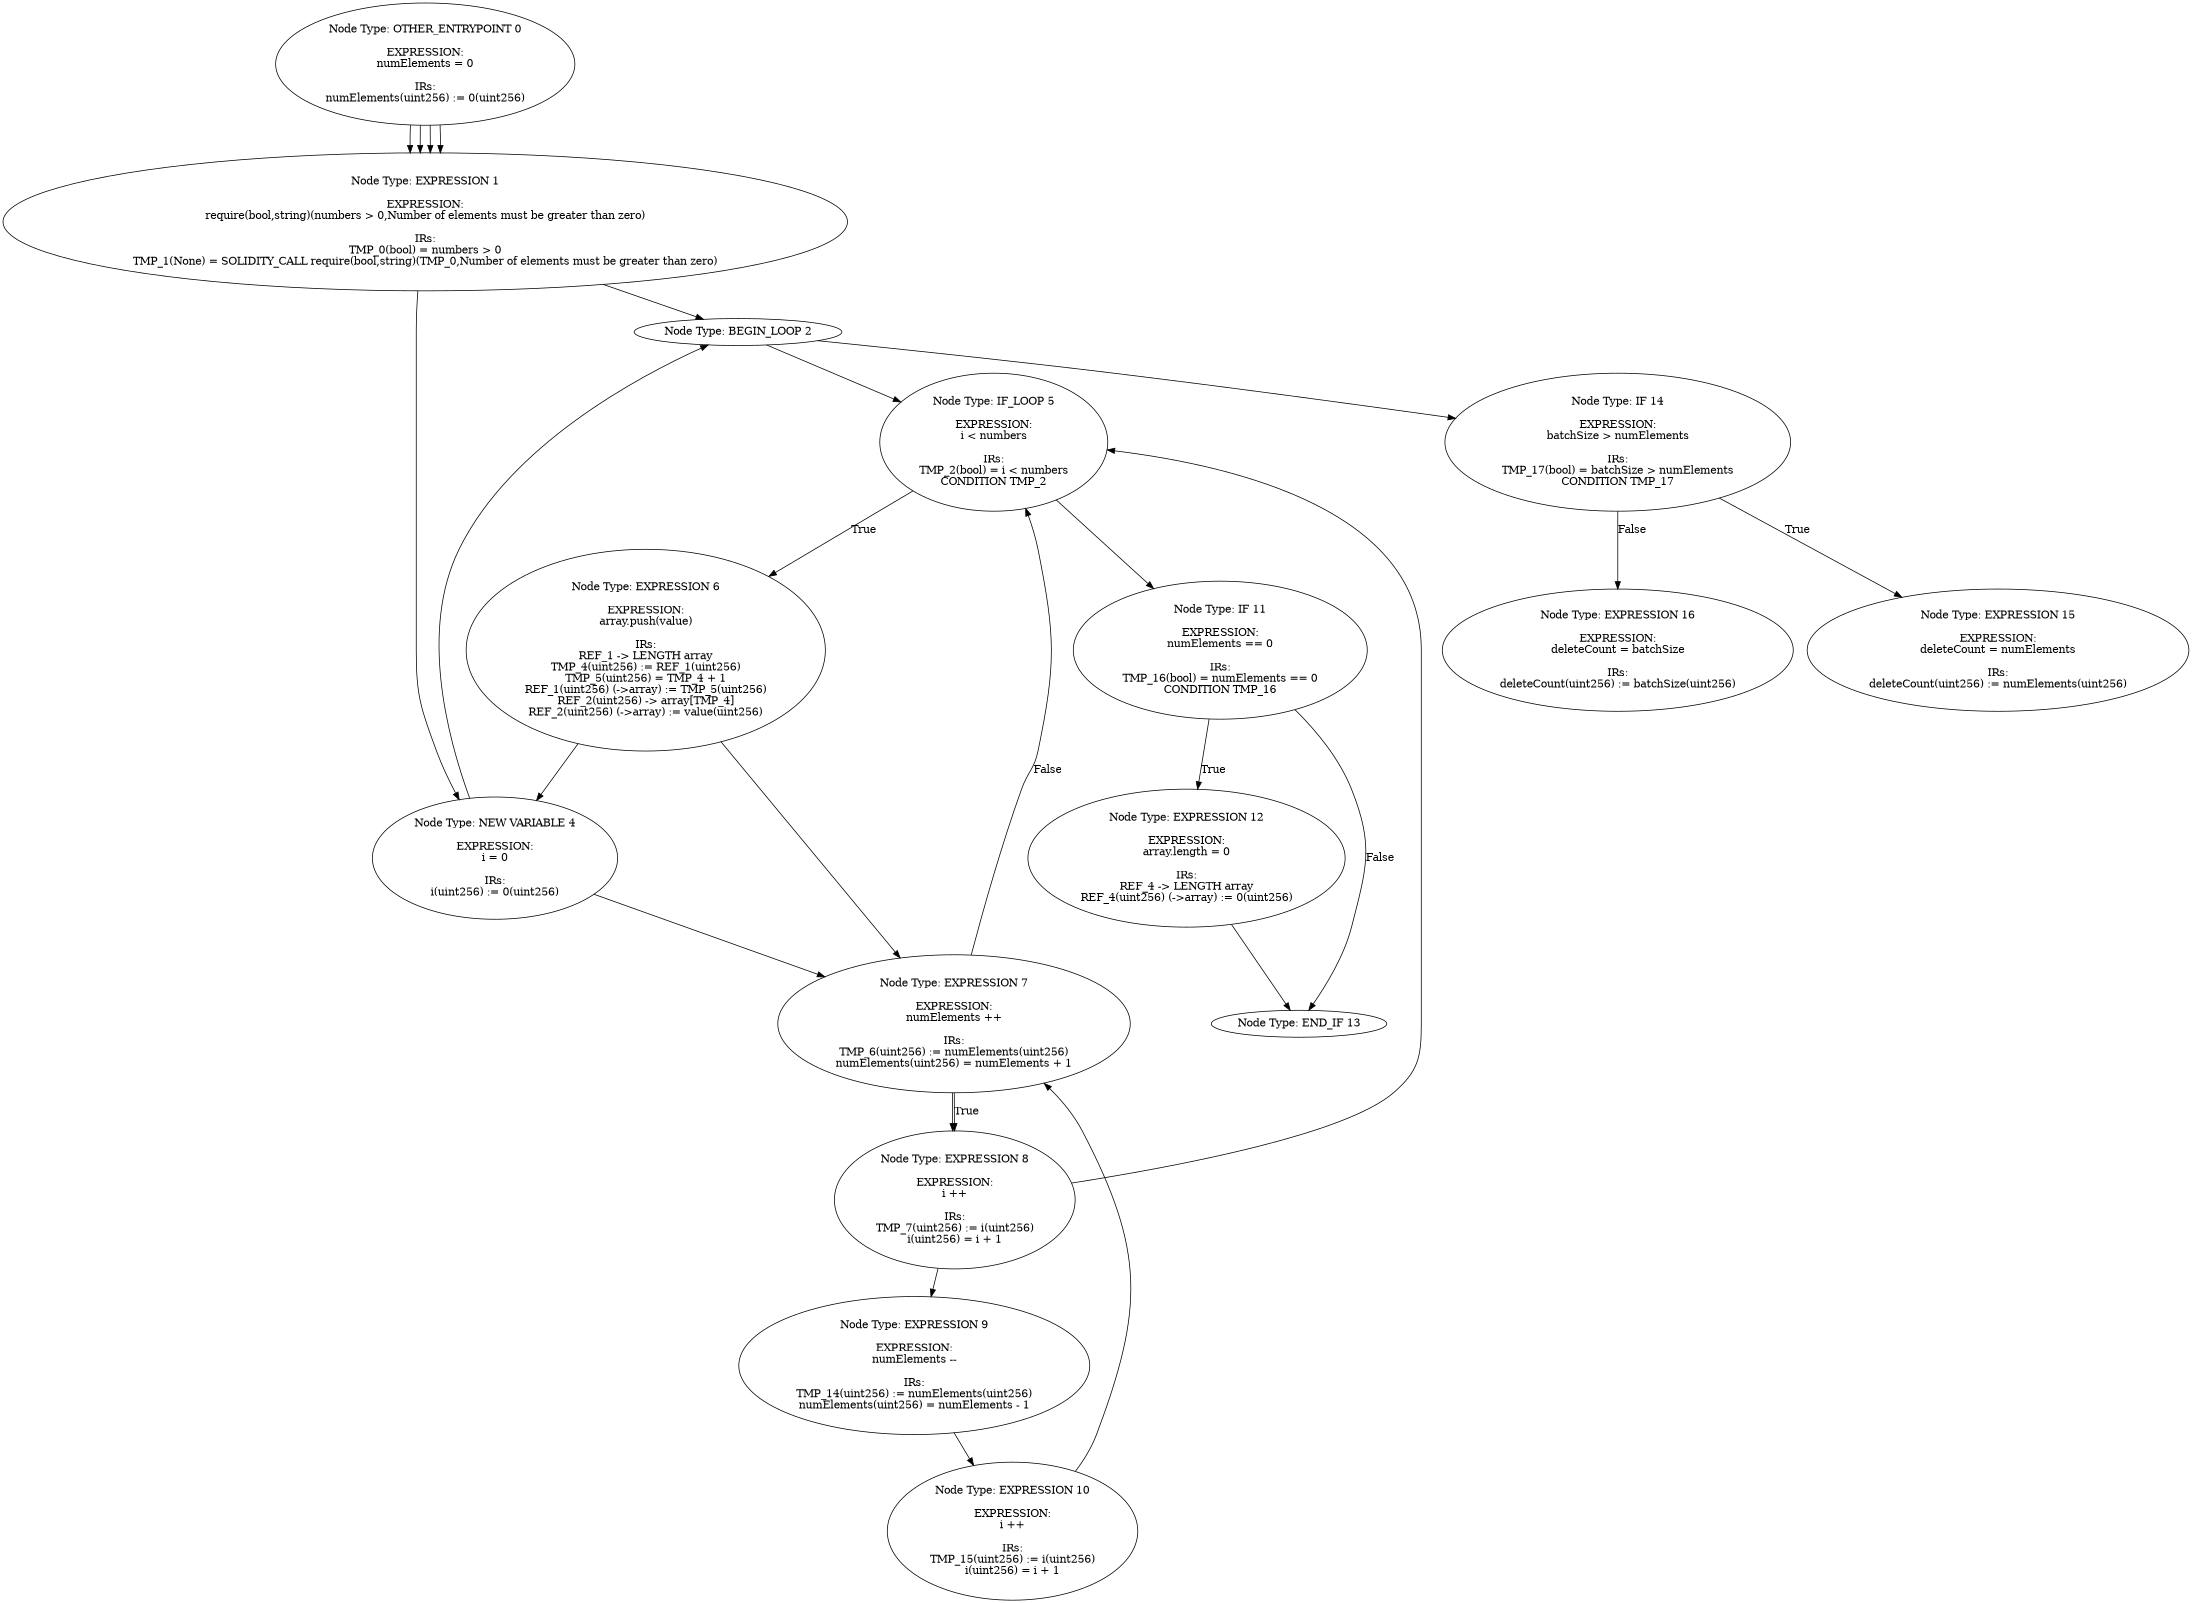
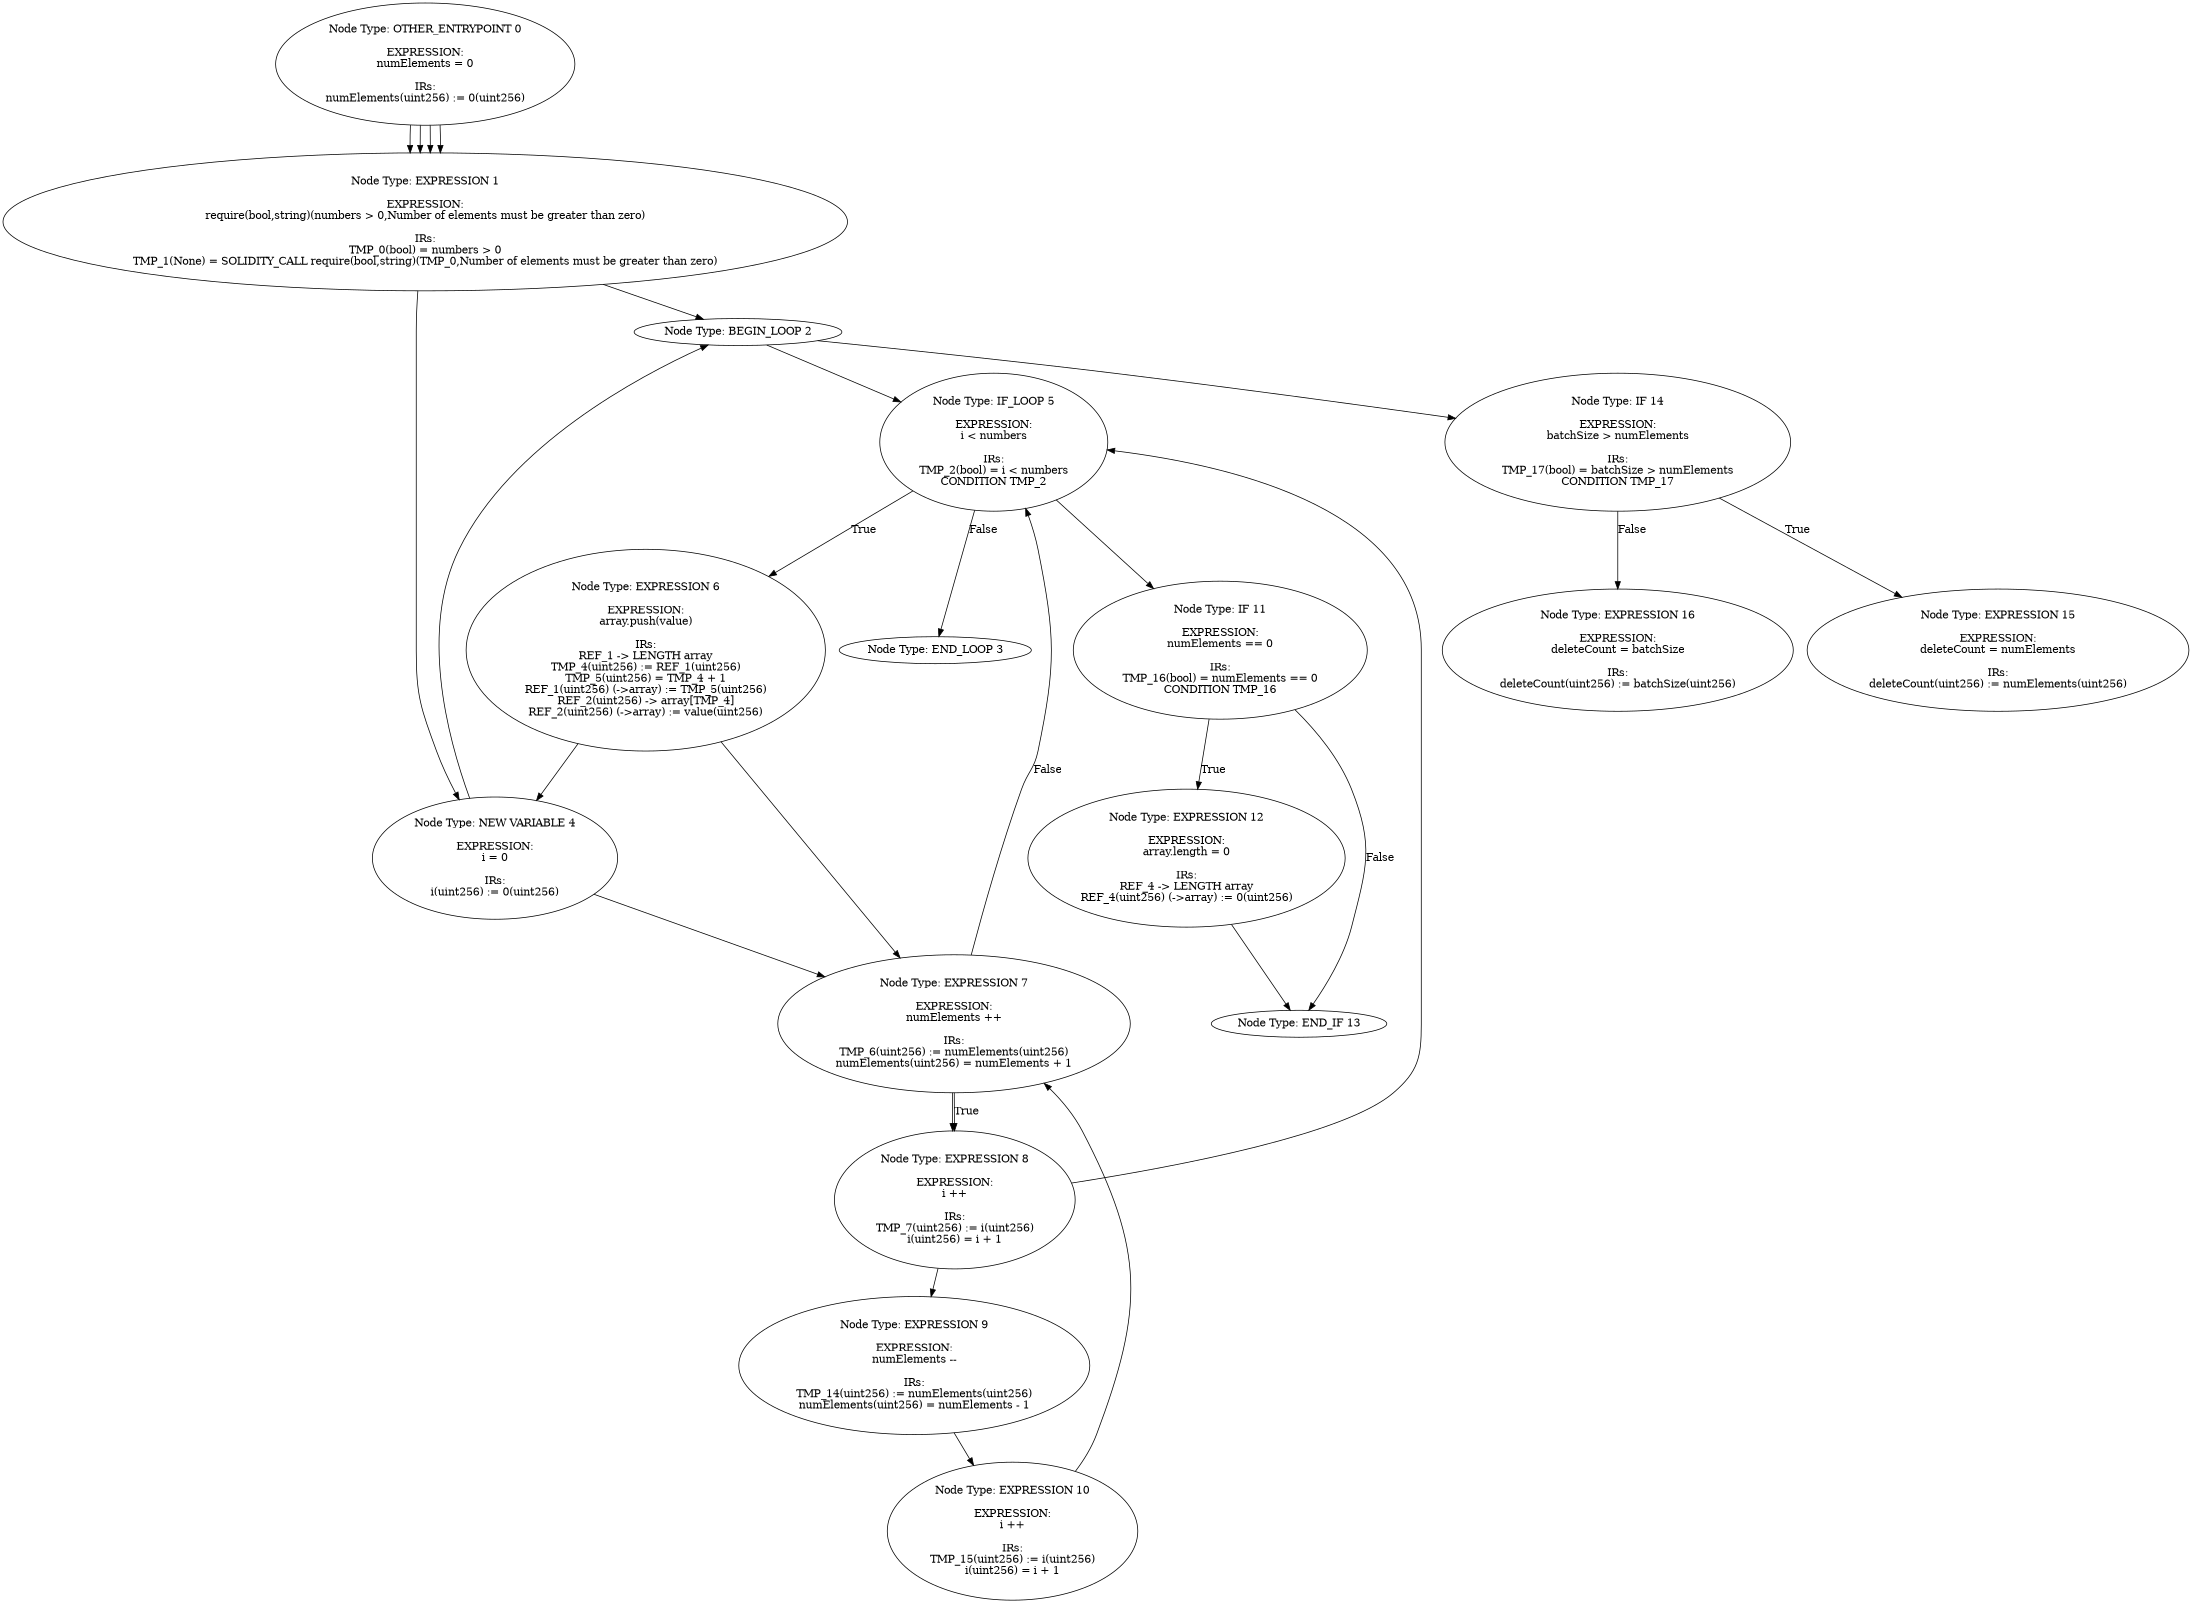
none -> (935, 650)
